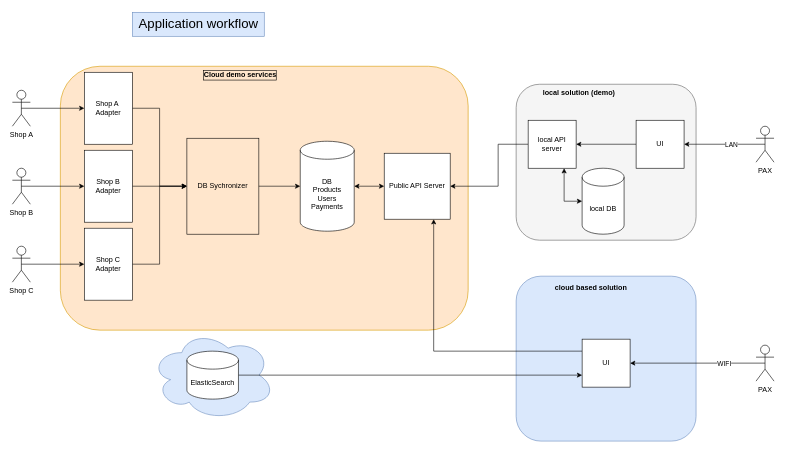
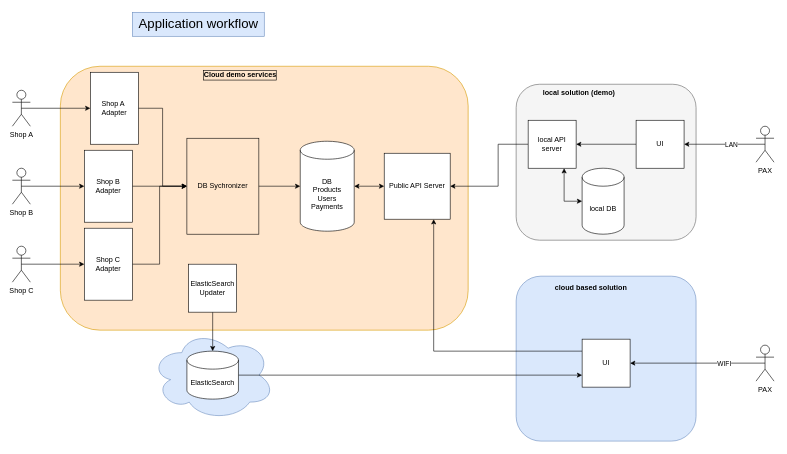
(108, 108) -> (114, 108)
none -> (213, 288)
none -> (213, 345)
